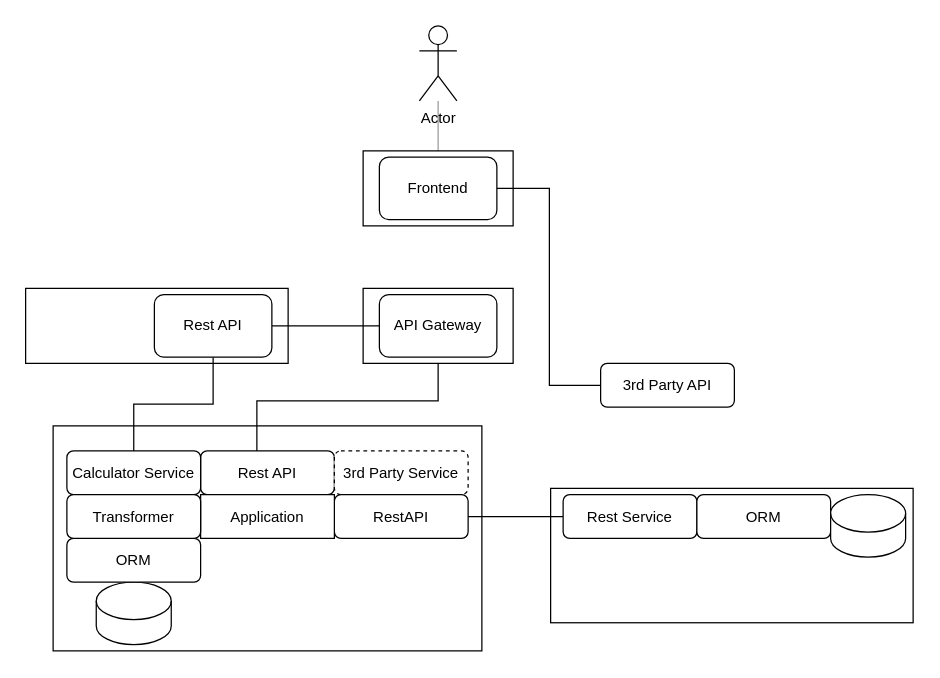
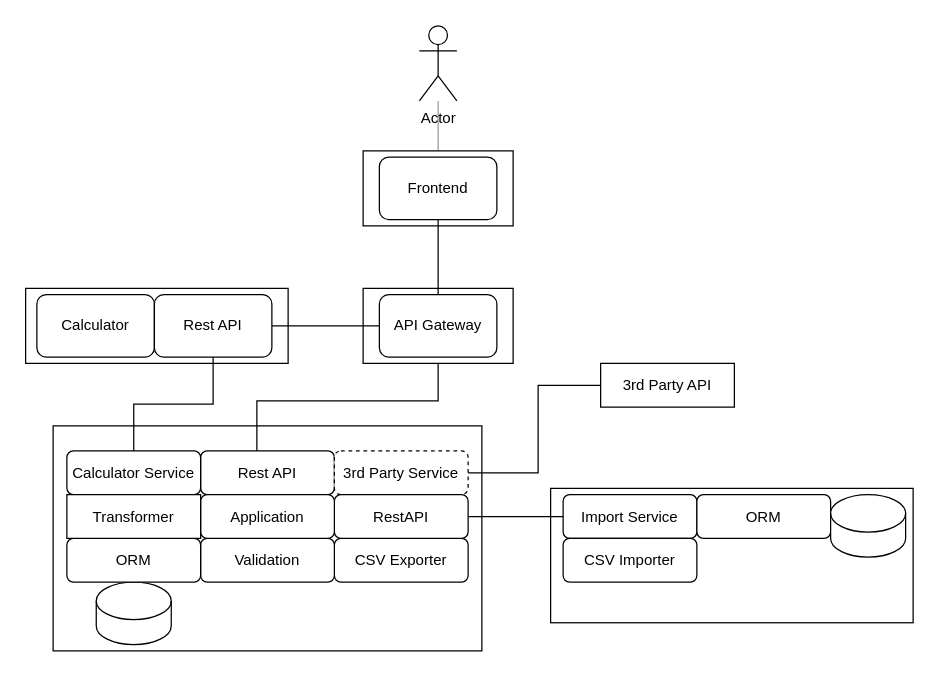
(549, 259) -> (438, 257)
none -> (96, 326)
(668, 385) -> (668, 385)
none -> (538, 459)
(134, 516) -> (134, 516)
(268, 516) -> (268, 516)
(630, 517) -> (630, 517)
none -> (268, 560)
none -> (401, 560)
none -> (630, 560)
